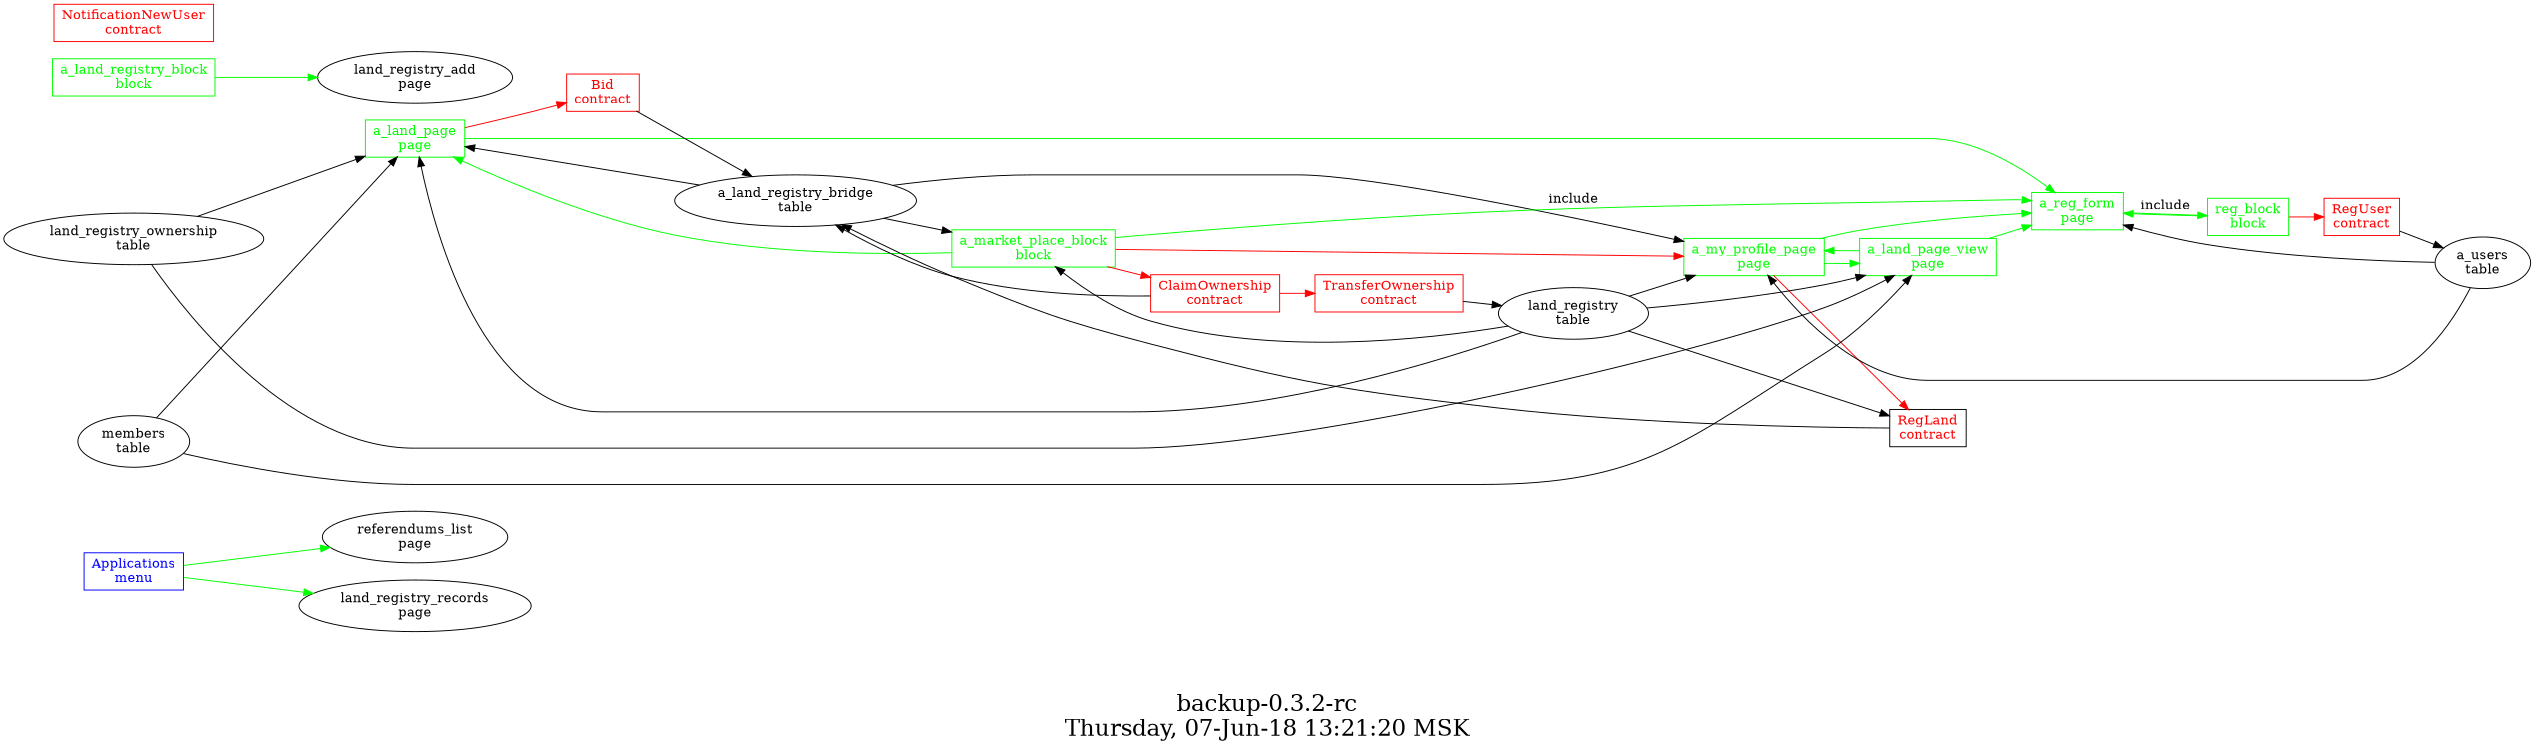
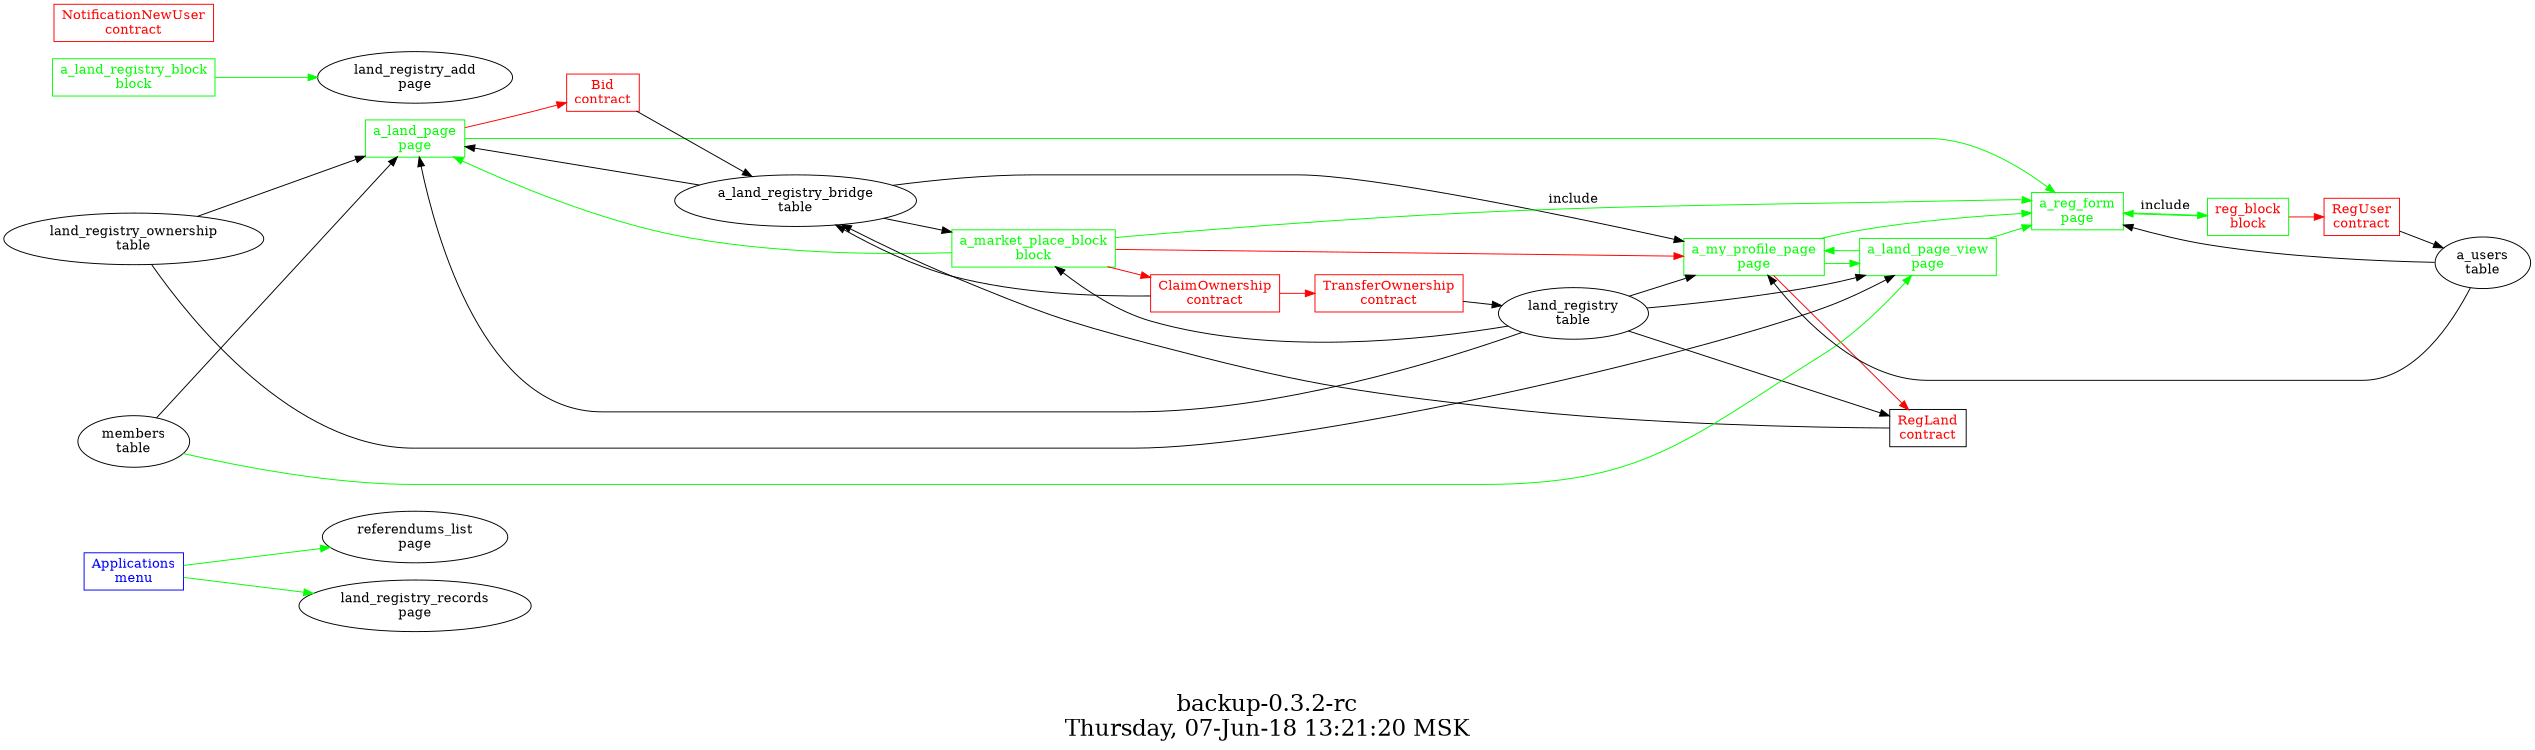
(2248, 217) -> (2248, 217)
(1072, 484) -> (1072, 484)
